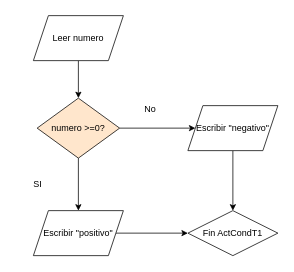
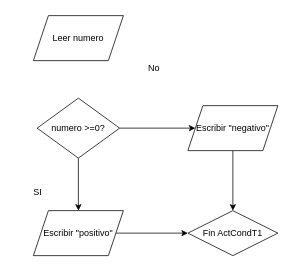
(78, 77) -> none
(150, 109) -> (154, 68)
(78, 128) -> (78, 128)
(38, 184) -> (38, 192)
